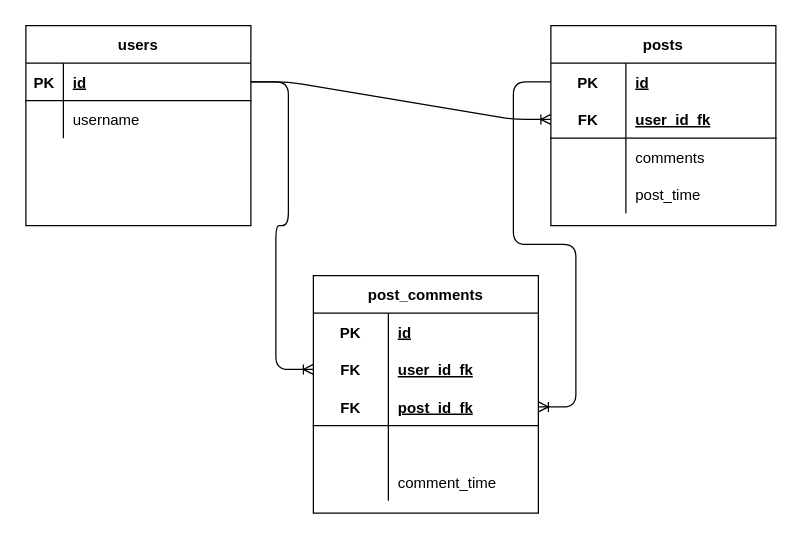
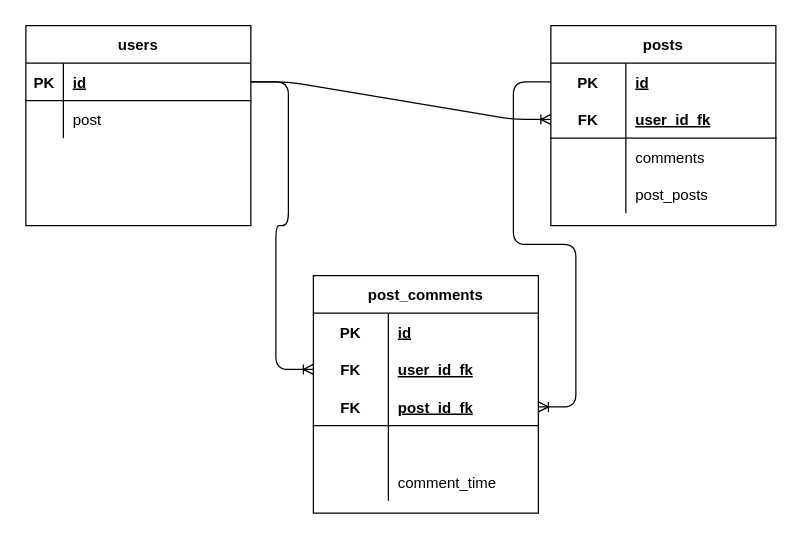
(106, 120) -> (89, 120)
(671, 195) -> (677, 195)
